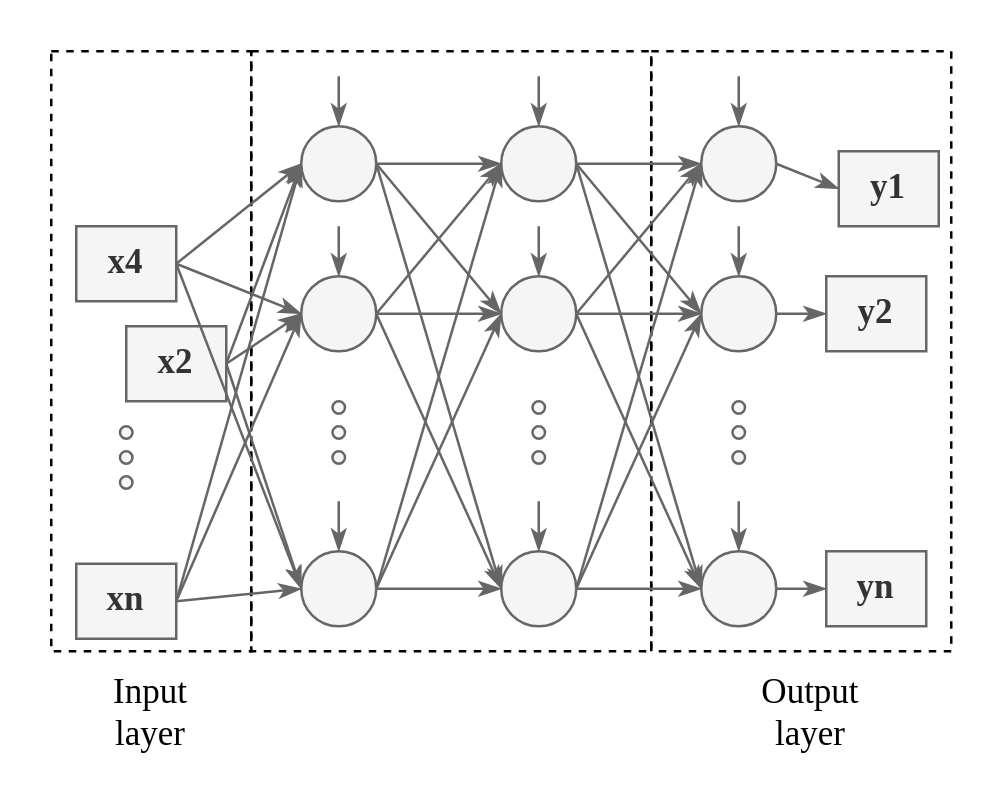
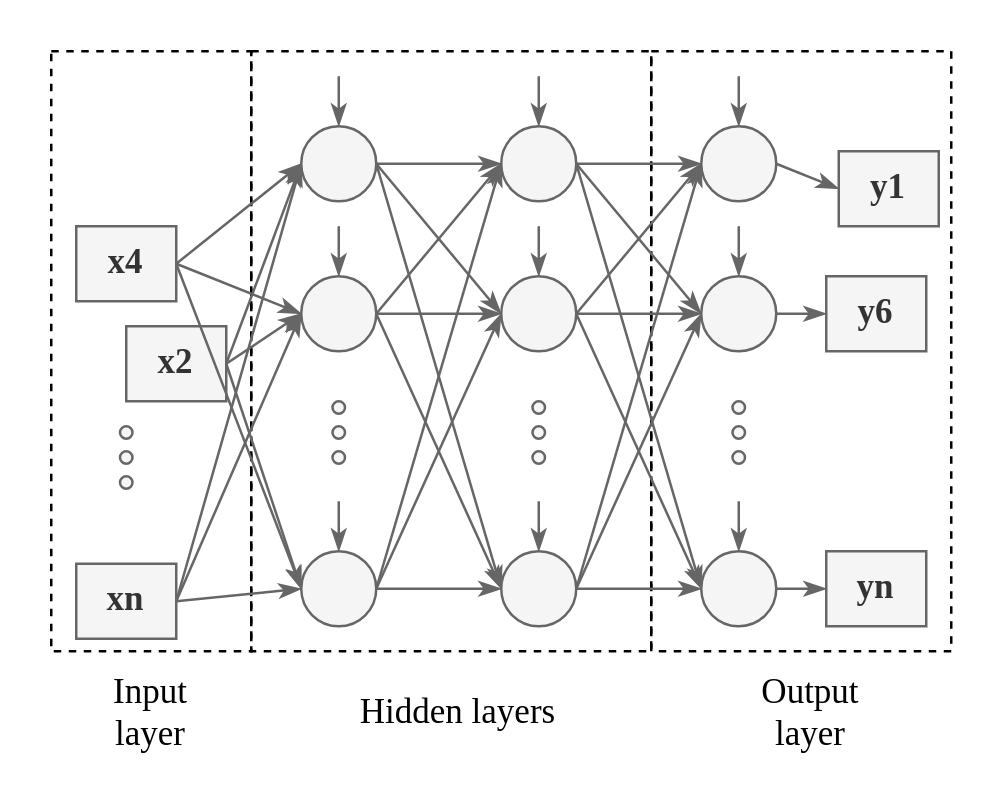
(876, 314) -> (876, 314)
none -> (458, 714)
